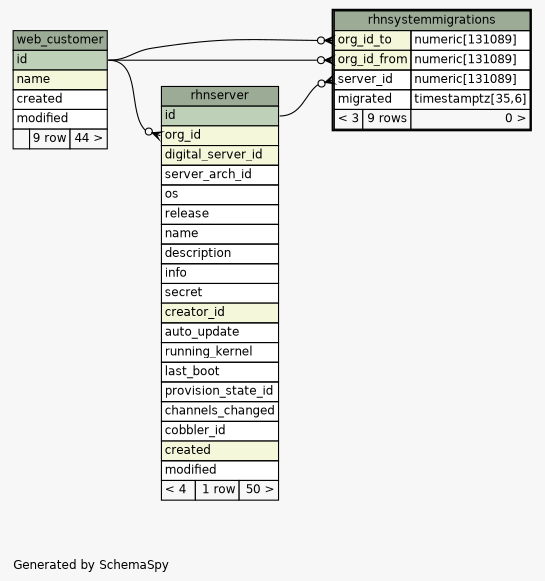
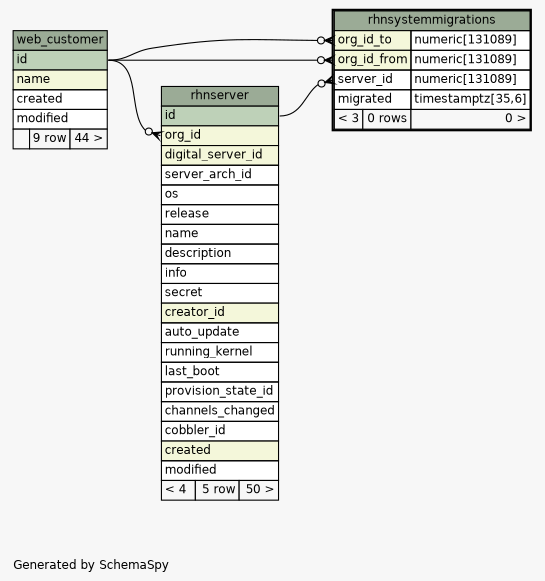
(387, 119) -> (387, 119)
(219, 490) -> (219, 490)
